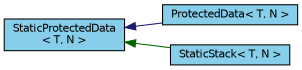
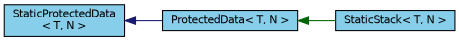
(153, 46) -> (322, 21)
